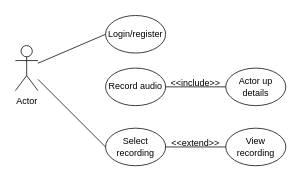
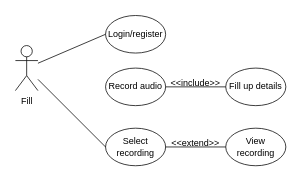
(255, 87) -> (255, 87)
(27, 101) -> (27, 101)
